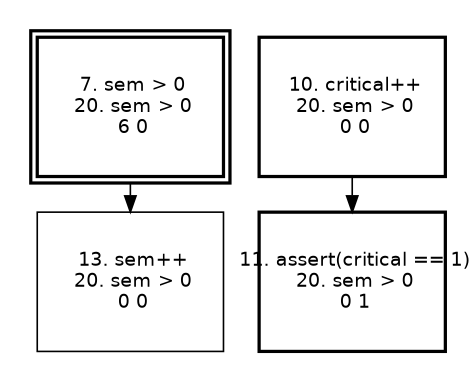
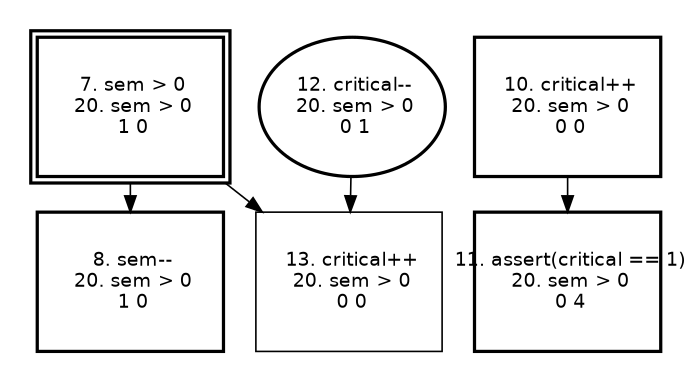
(130, 107) -> (130, 107)
none -> (352, 107)
none -> (130, 282)
(130, 282) -> (349, 282)
(352, 282) -> (568, 282)
